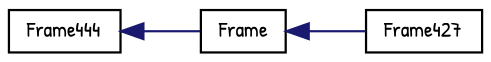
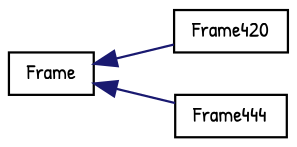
(172, 31) -> (146, 96)
(424, 31) -> (231, 31)
